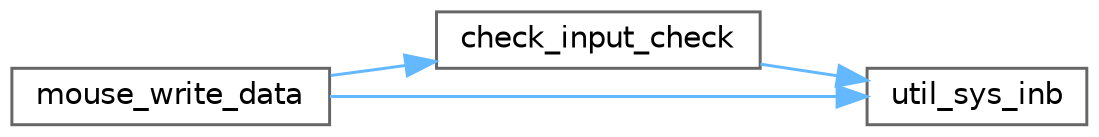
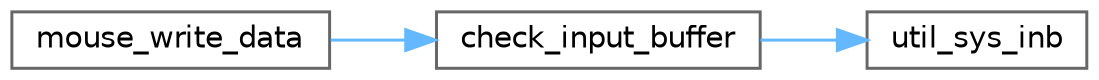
(598, 40) -> (598, 40)
(583, 97) -> none
